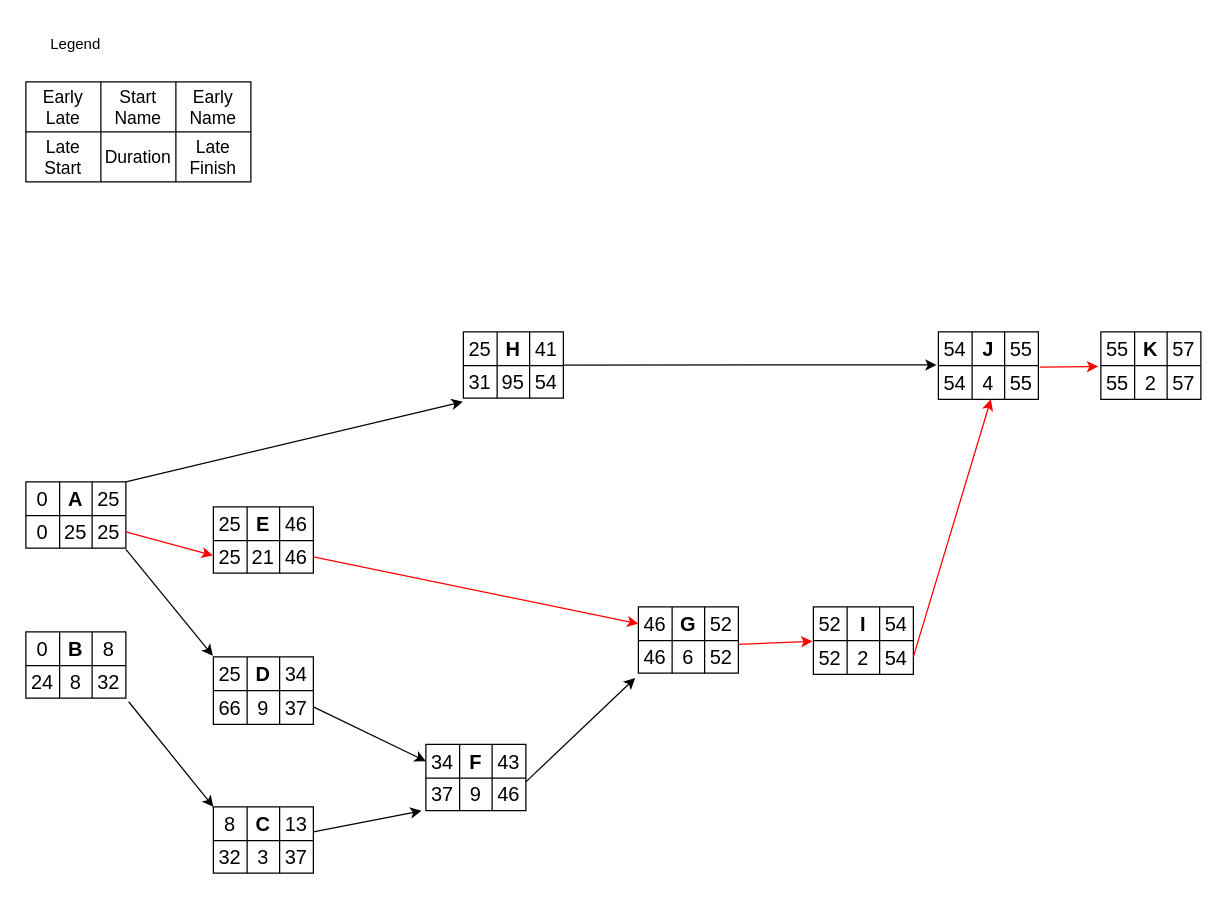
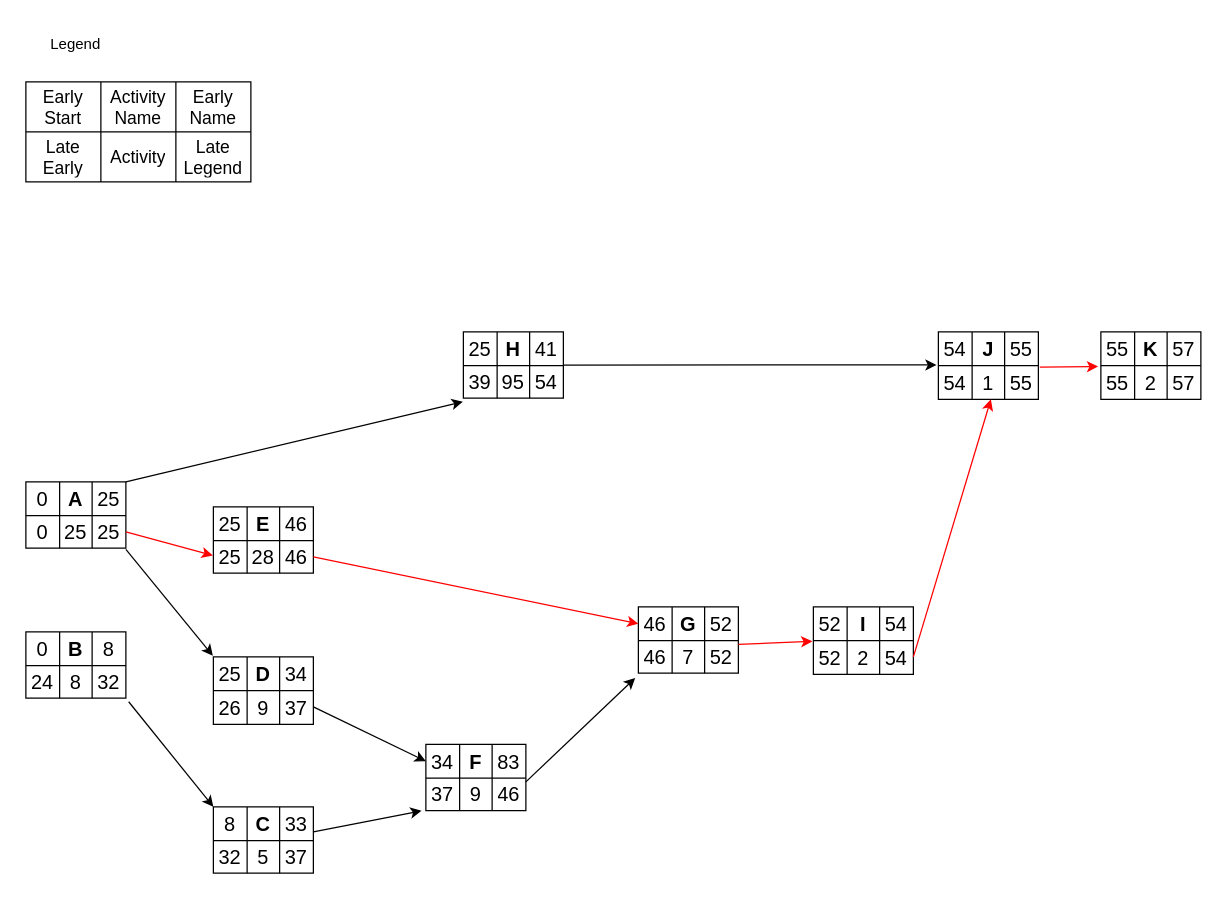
(63, 107) -> (63, 107)
(138, 107) -> (138, 107)
(63, 157) -> (63, 157)
(138, 157) -> (138, 157)
(213, 157) -> (213, 157)
(480, 382) -> (480, 382)
(988, 383) -> (988, 383)
(263, 557) -> (263, 557)
(688, 657) -> (688, 657)
(230, 708) -> (230, 708)
(509, 762) -> (509, 762)
(296, 824) -> (296, 824)
(263, 857) -> (263, 857)
